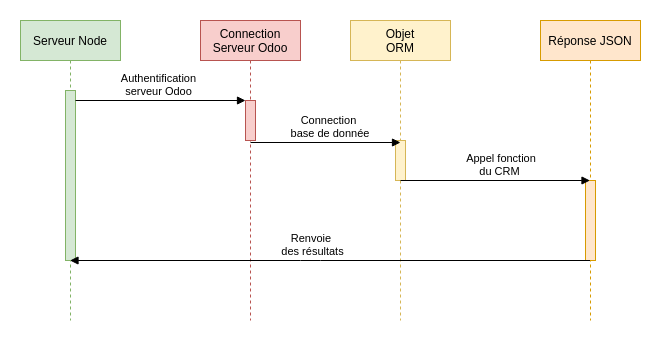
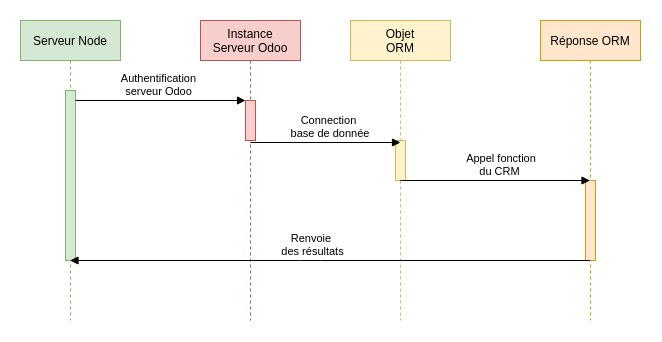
(250, 34) -> (250, 34)
(590, 41) -> (590, 41)
